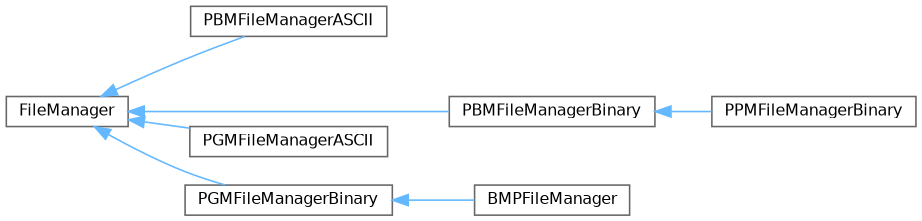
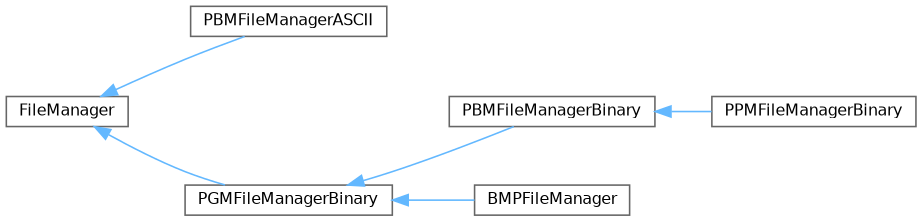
(297, 112) -> (439, 155)
(289, 142) -> none
